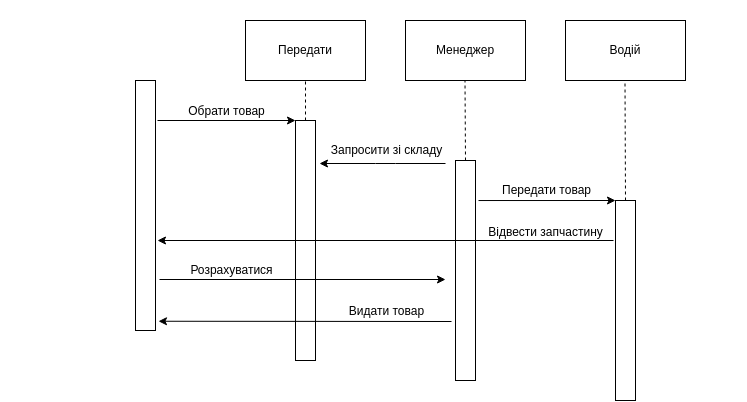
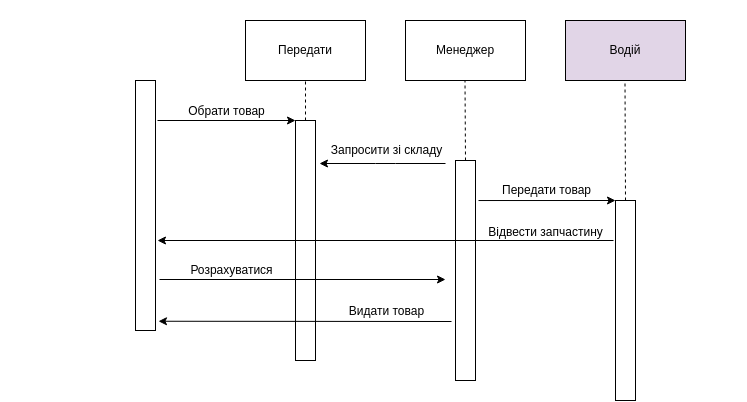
(626, 51) -> (626, 51)
